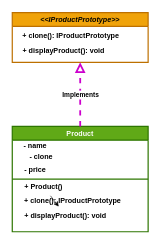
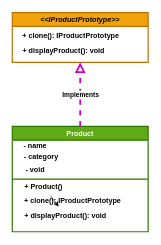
(41, 157) -> (41, 157)
(35, 170) -> (35, 170)
